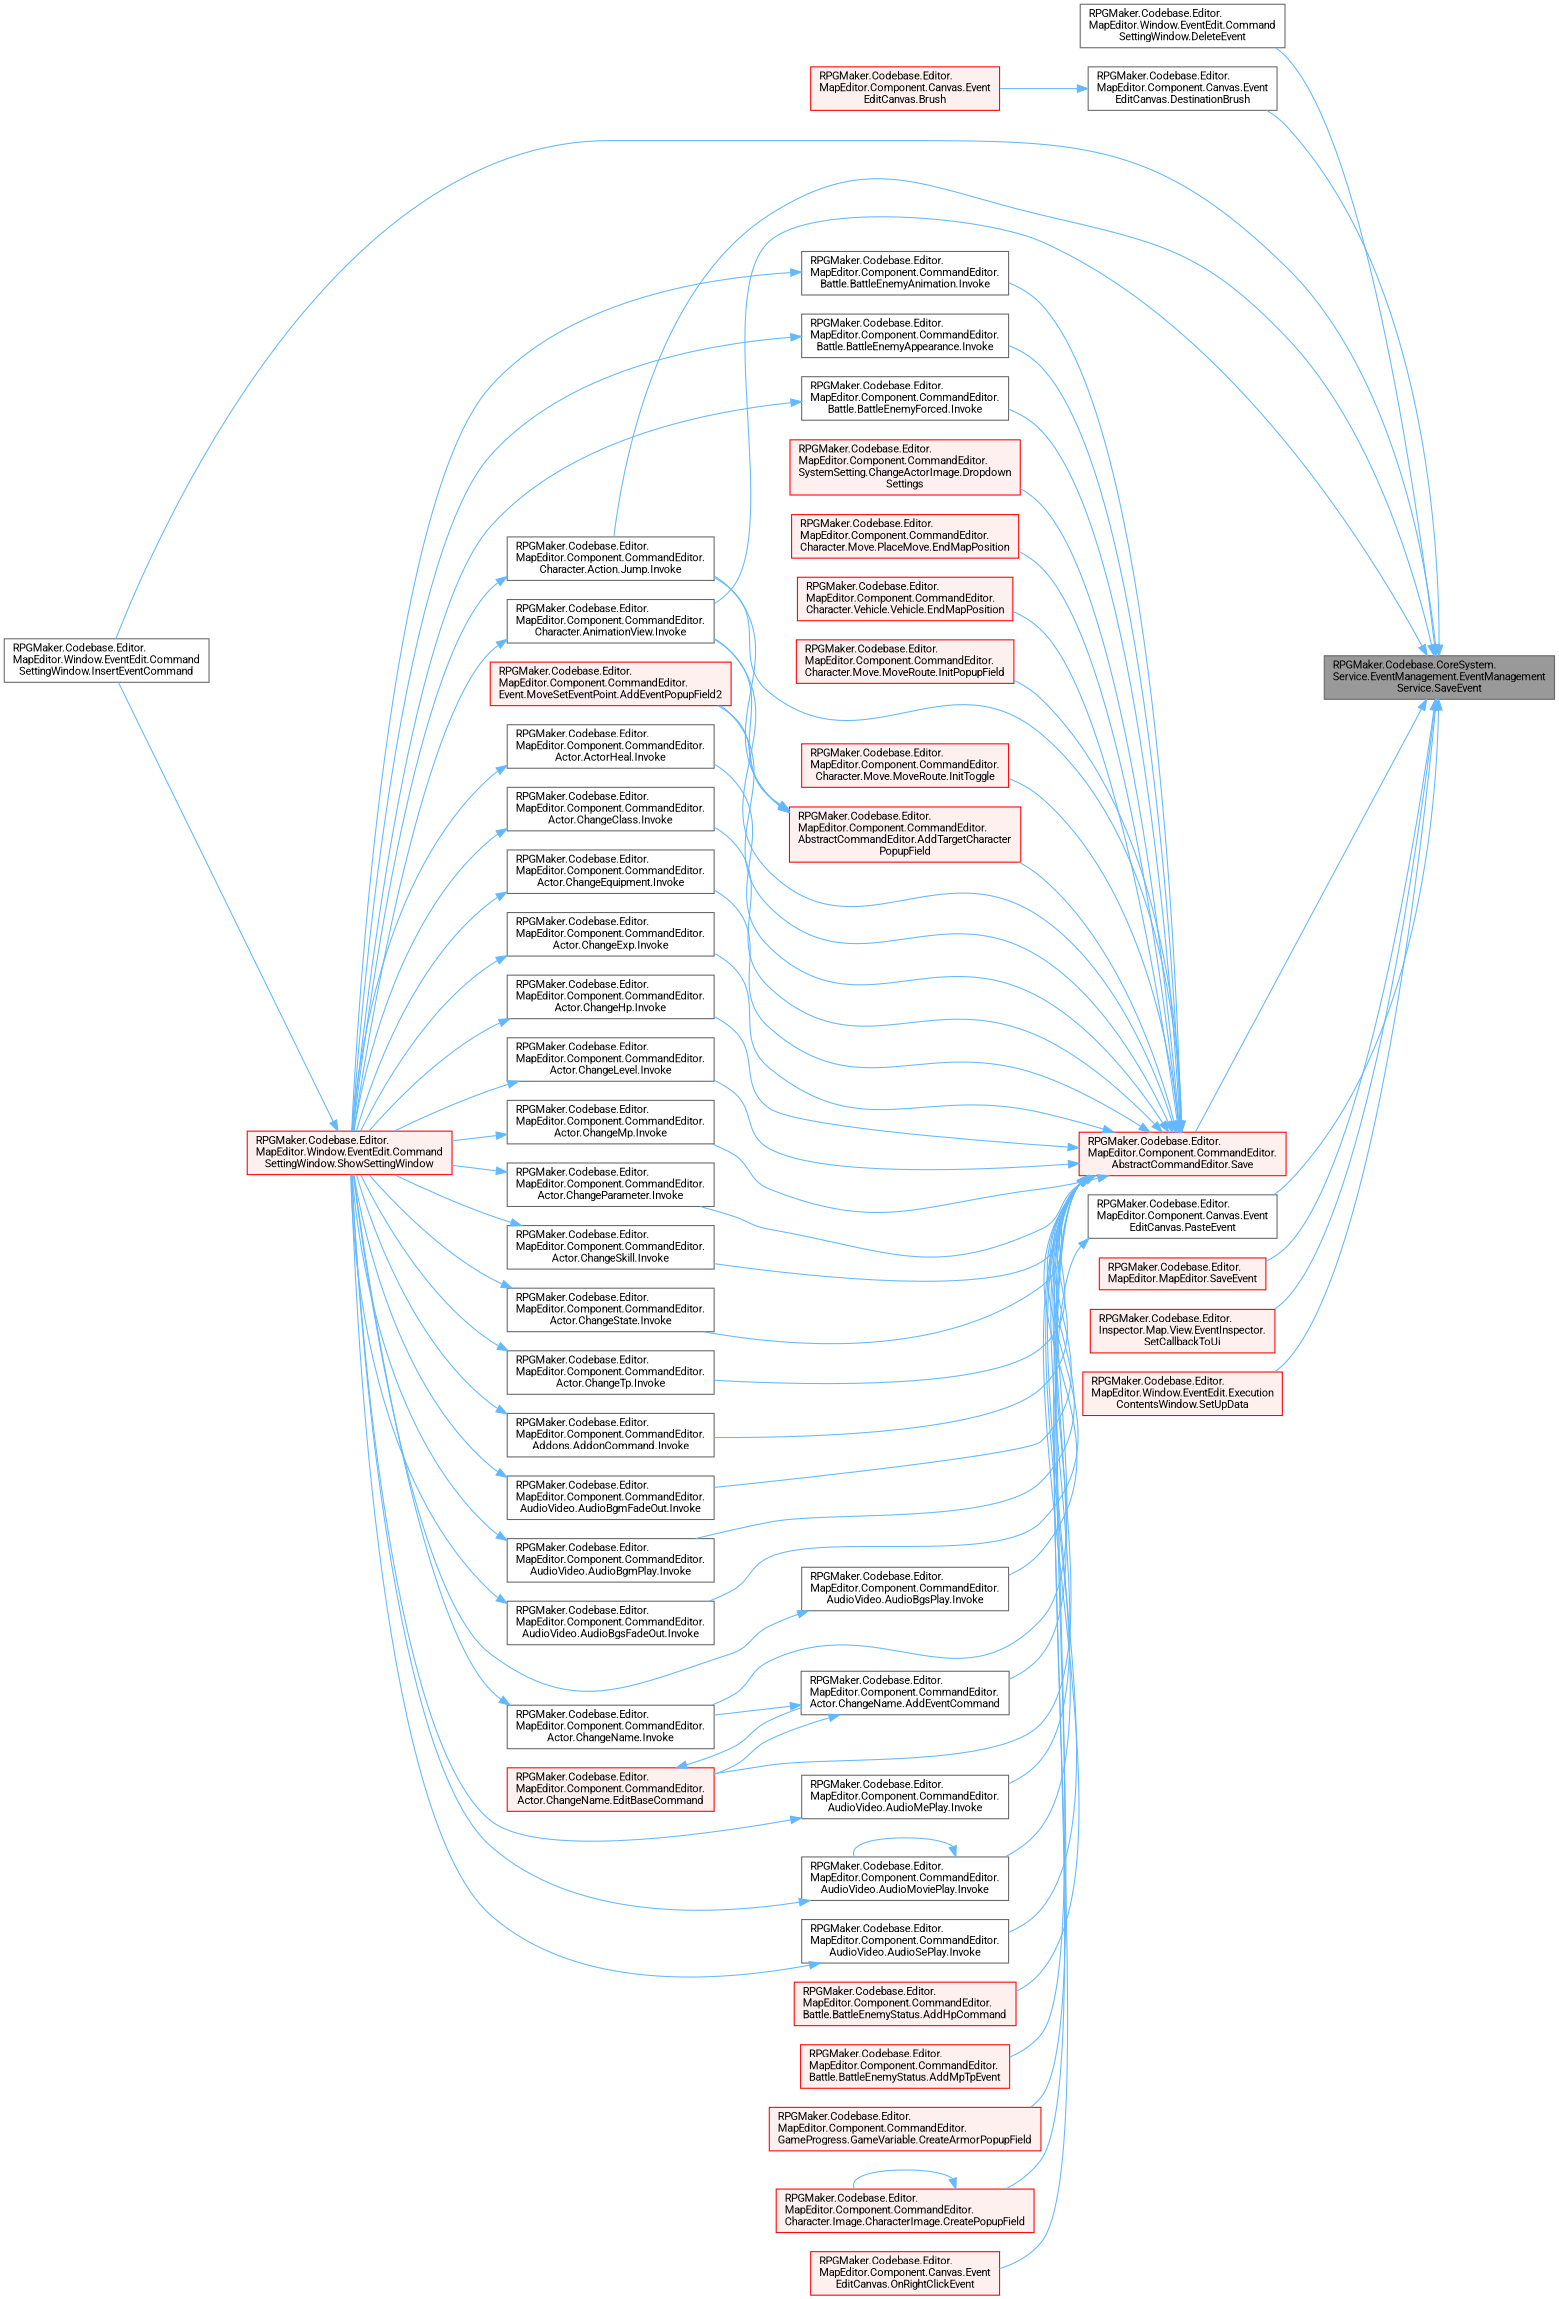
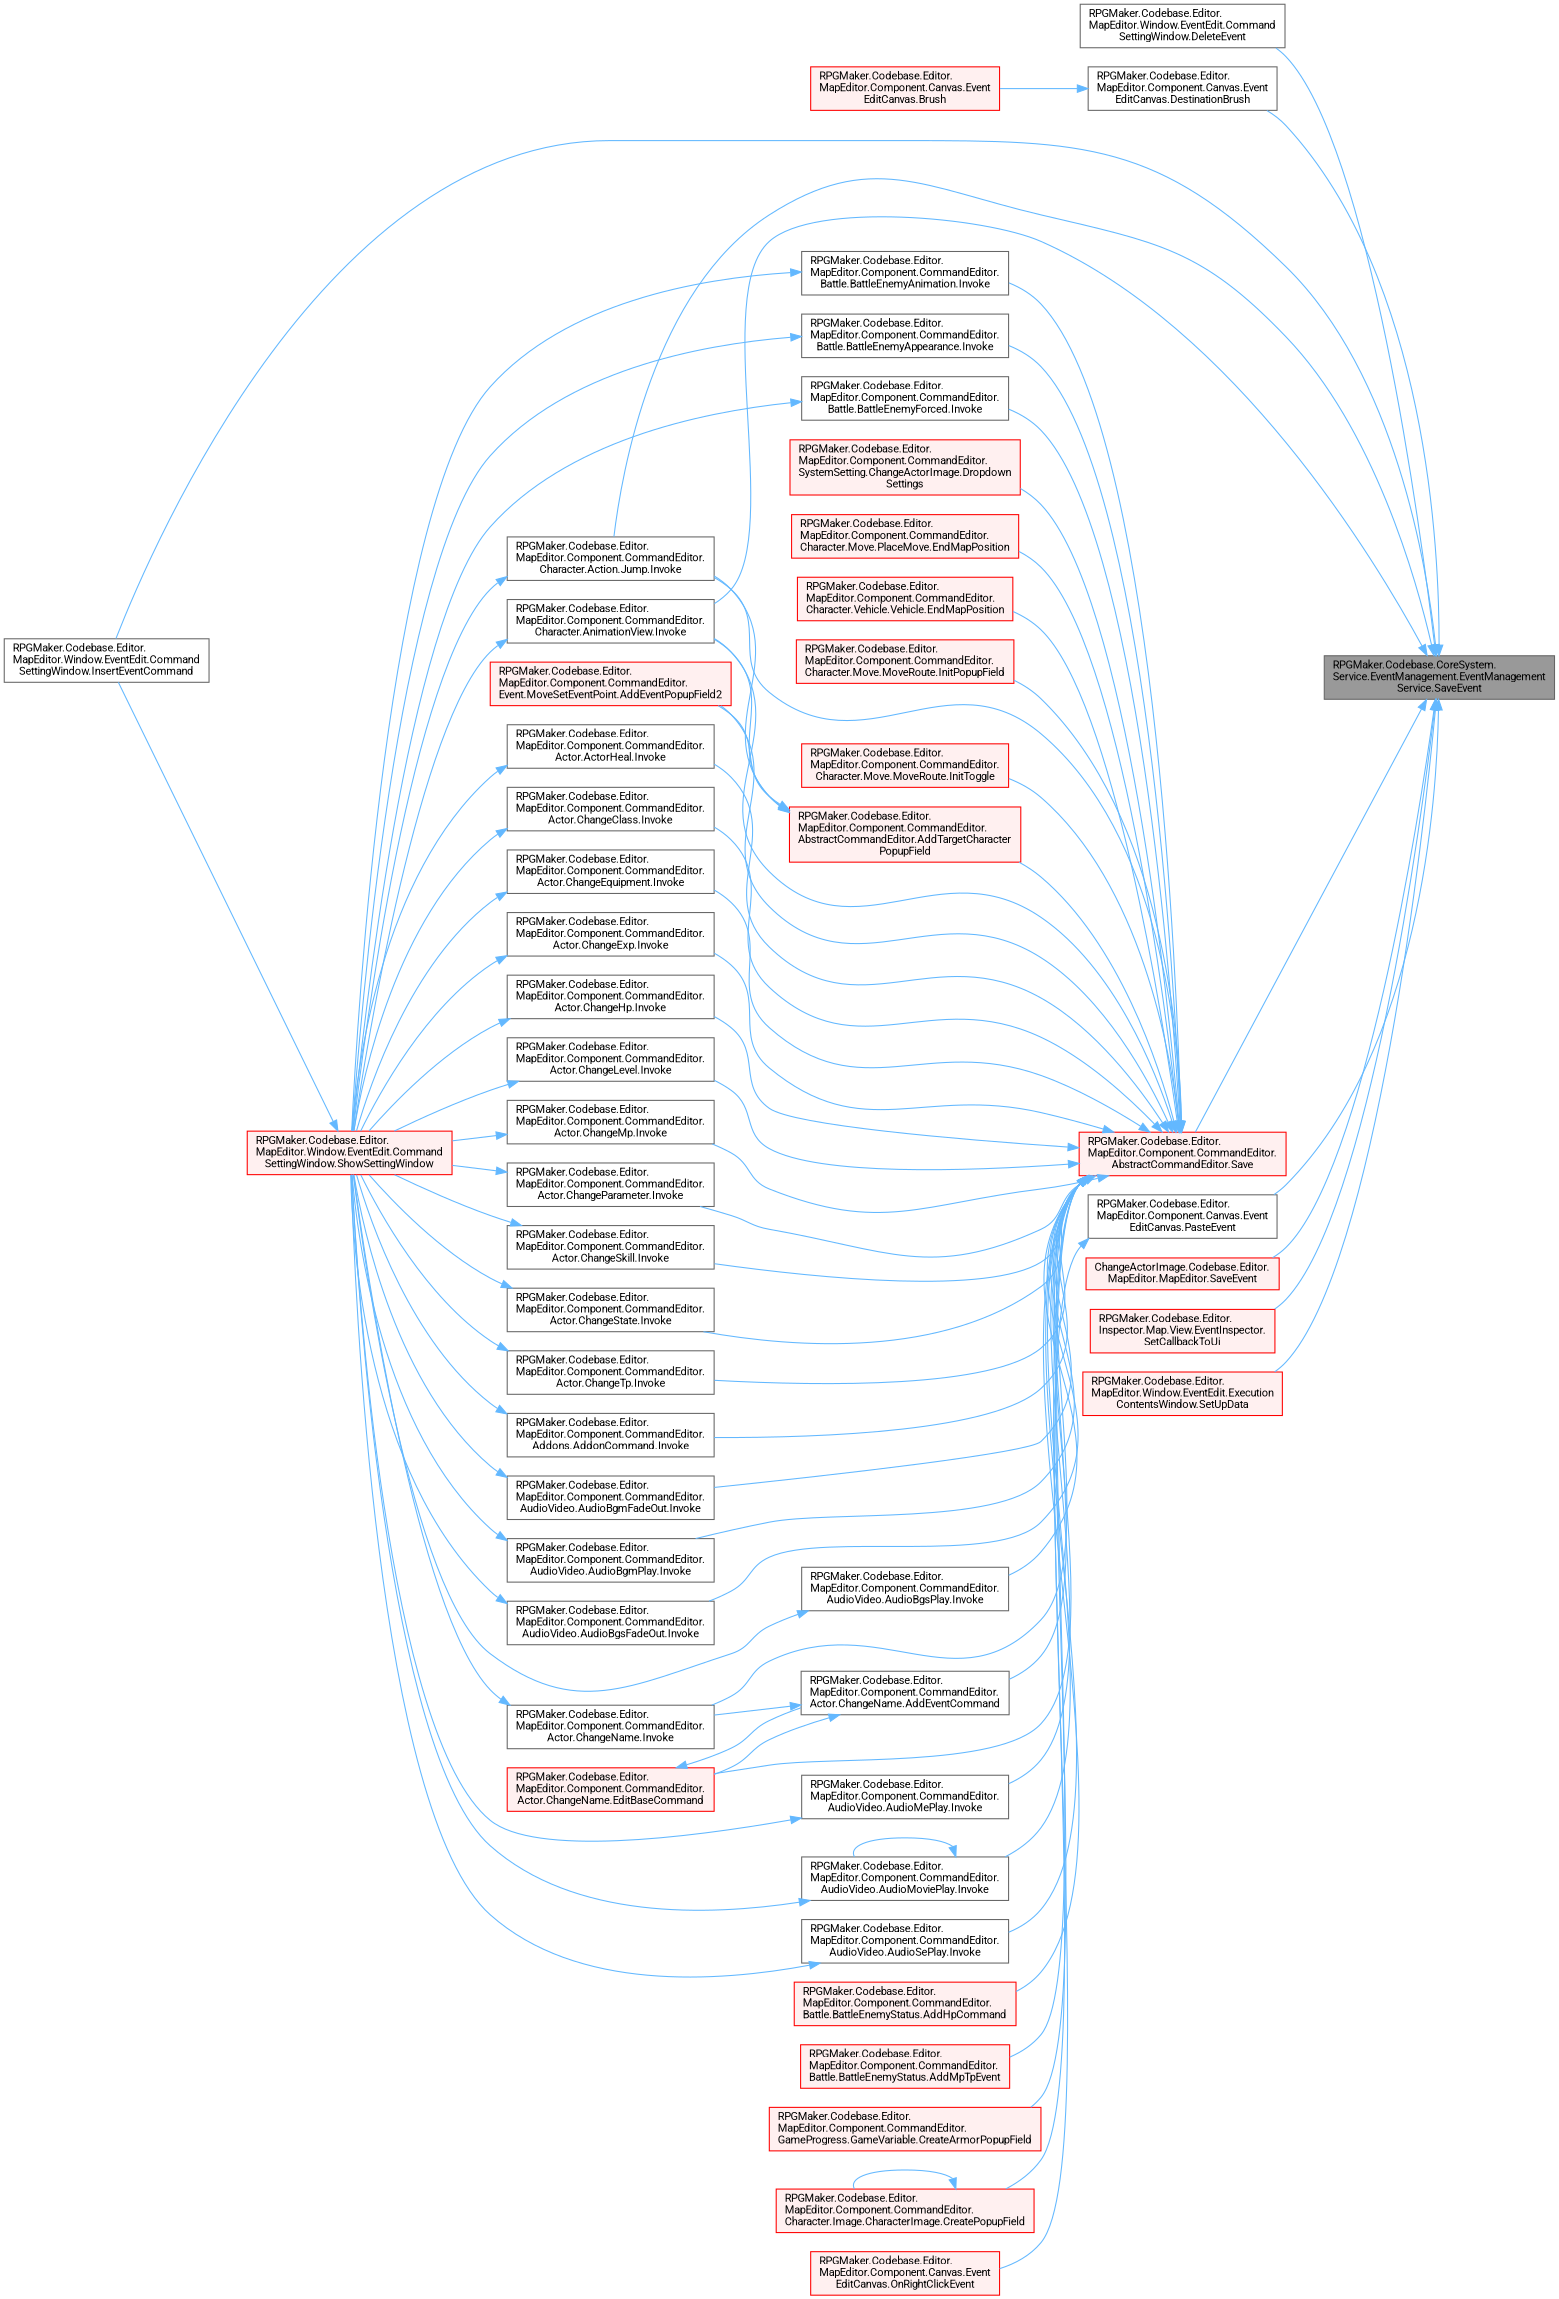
(1183, 1274) -> (1183, 1274)
